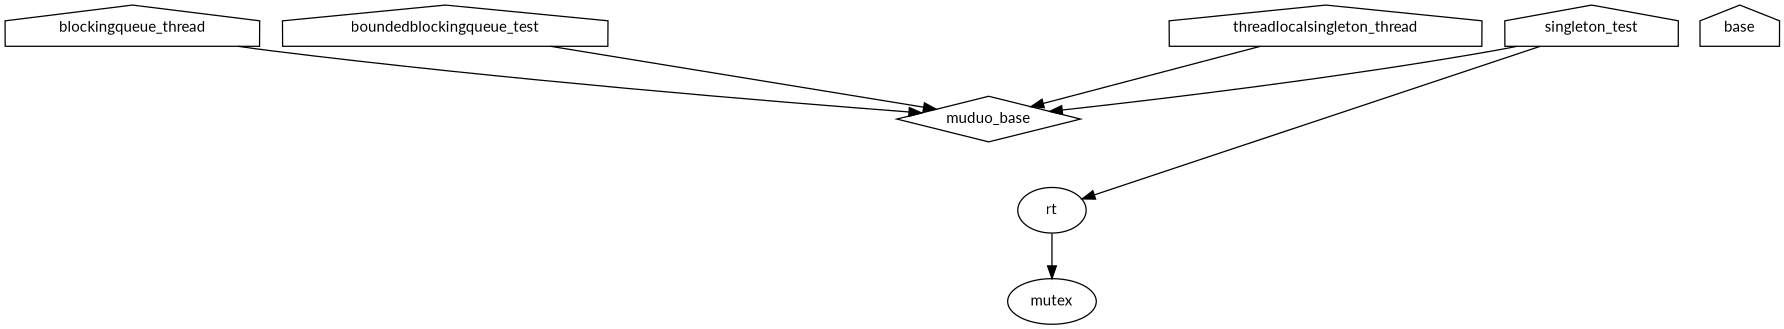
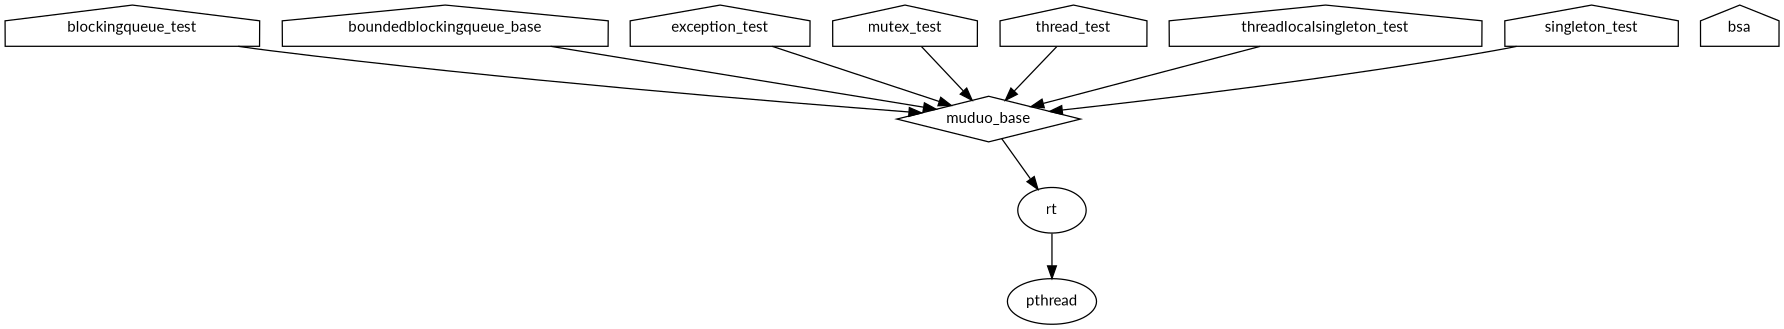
(132, 28) -> (132, 28)
(445, 28) -> (445, 28)
none -> (720, 28)
none -> (905, 28)
none -> (1074, 28)
(1326, 28) -> (1326, 28)
(1740, 28) -> (1740, 28)
(1317, 121) -> (1016, 159)
(1052, 301) -> (1052, 301)
